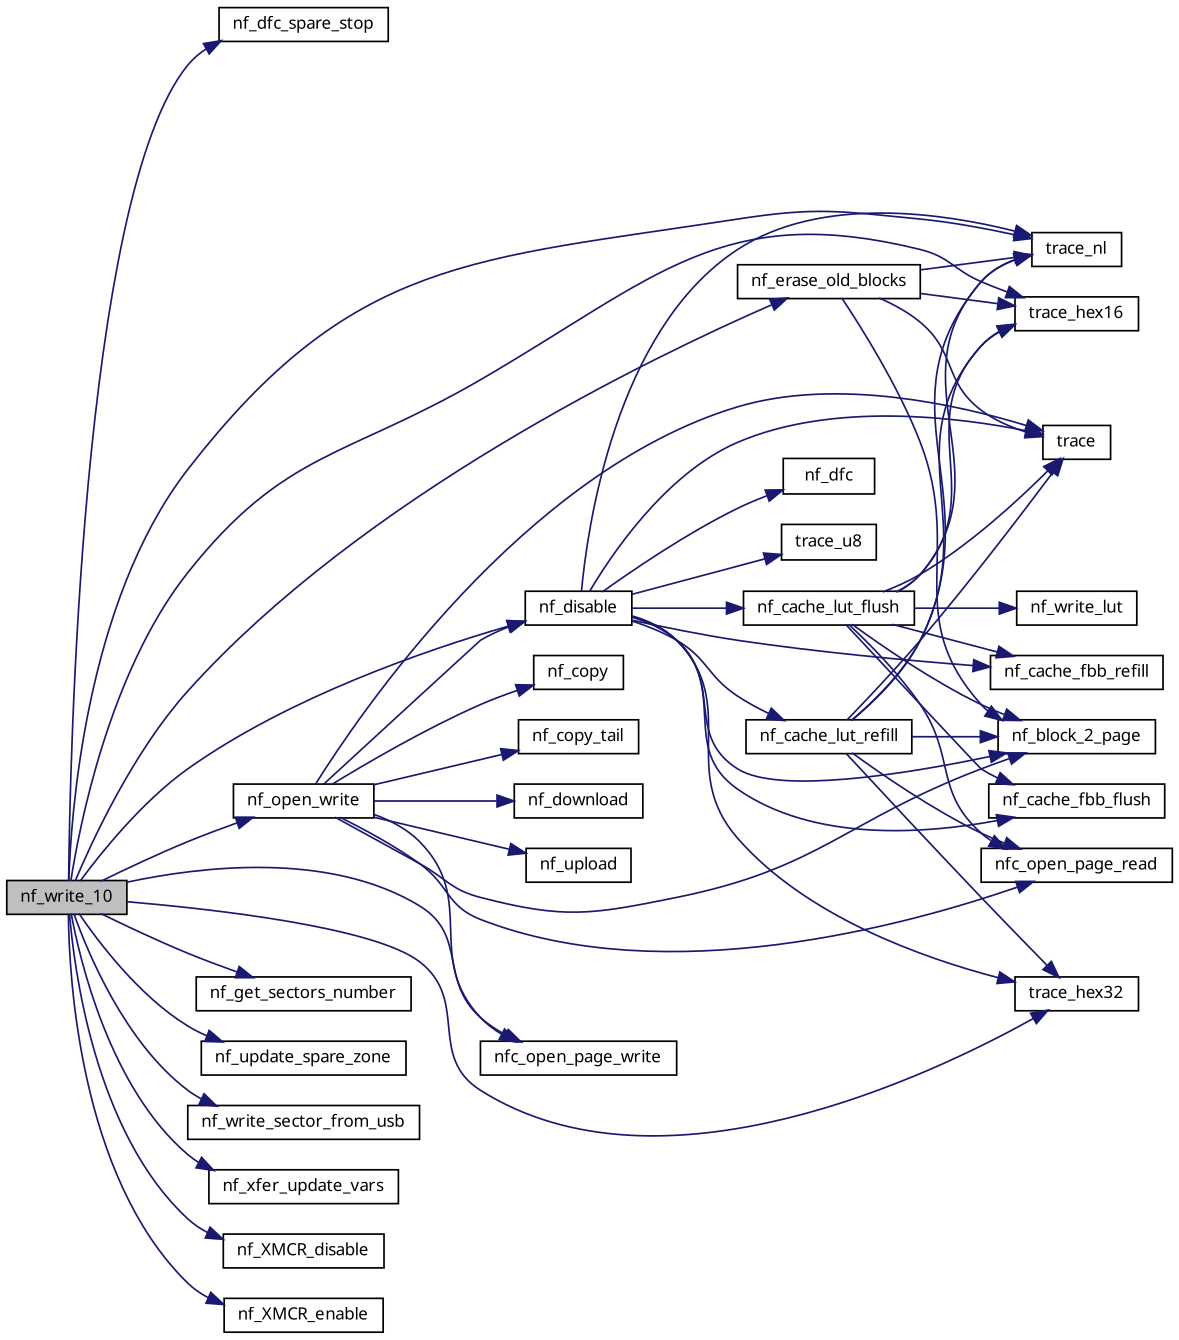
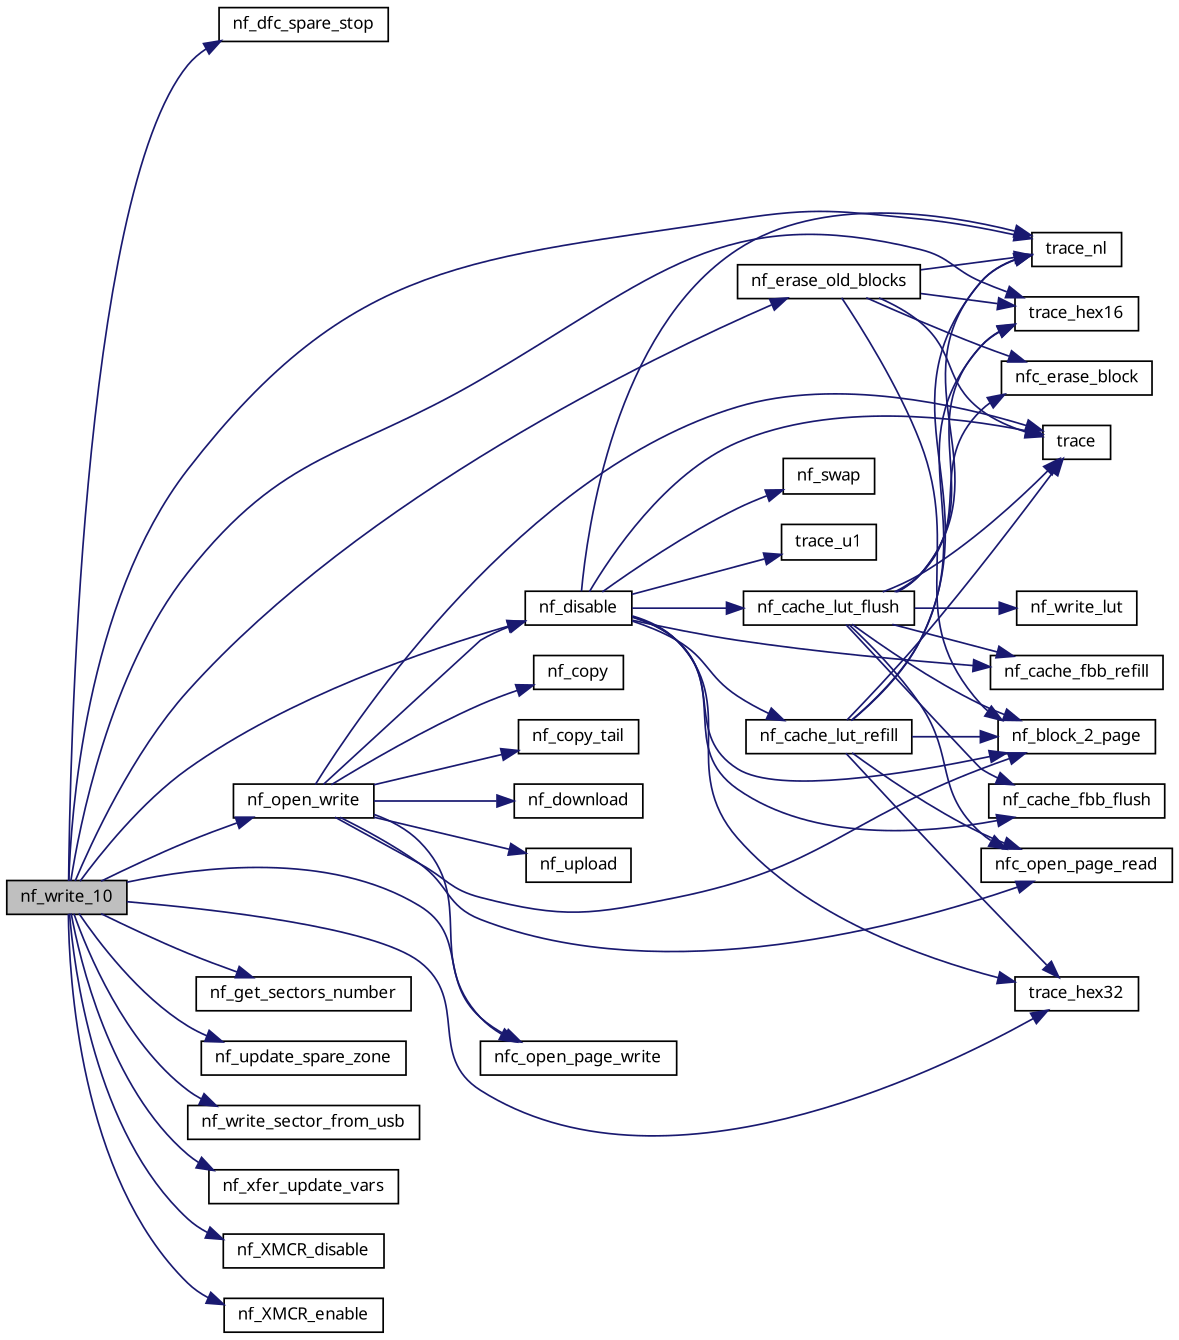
none -> (1077, 378)
(829, 476) -> (829, 476)
(829, 542) -> (829, 542)
